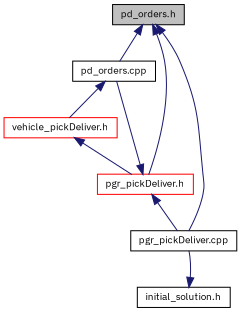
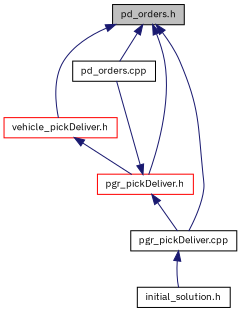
(84, 103) -> (63, 63)
(190, 264) -> (177, 274)
